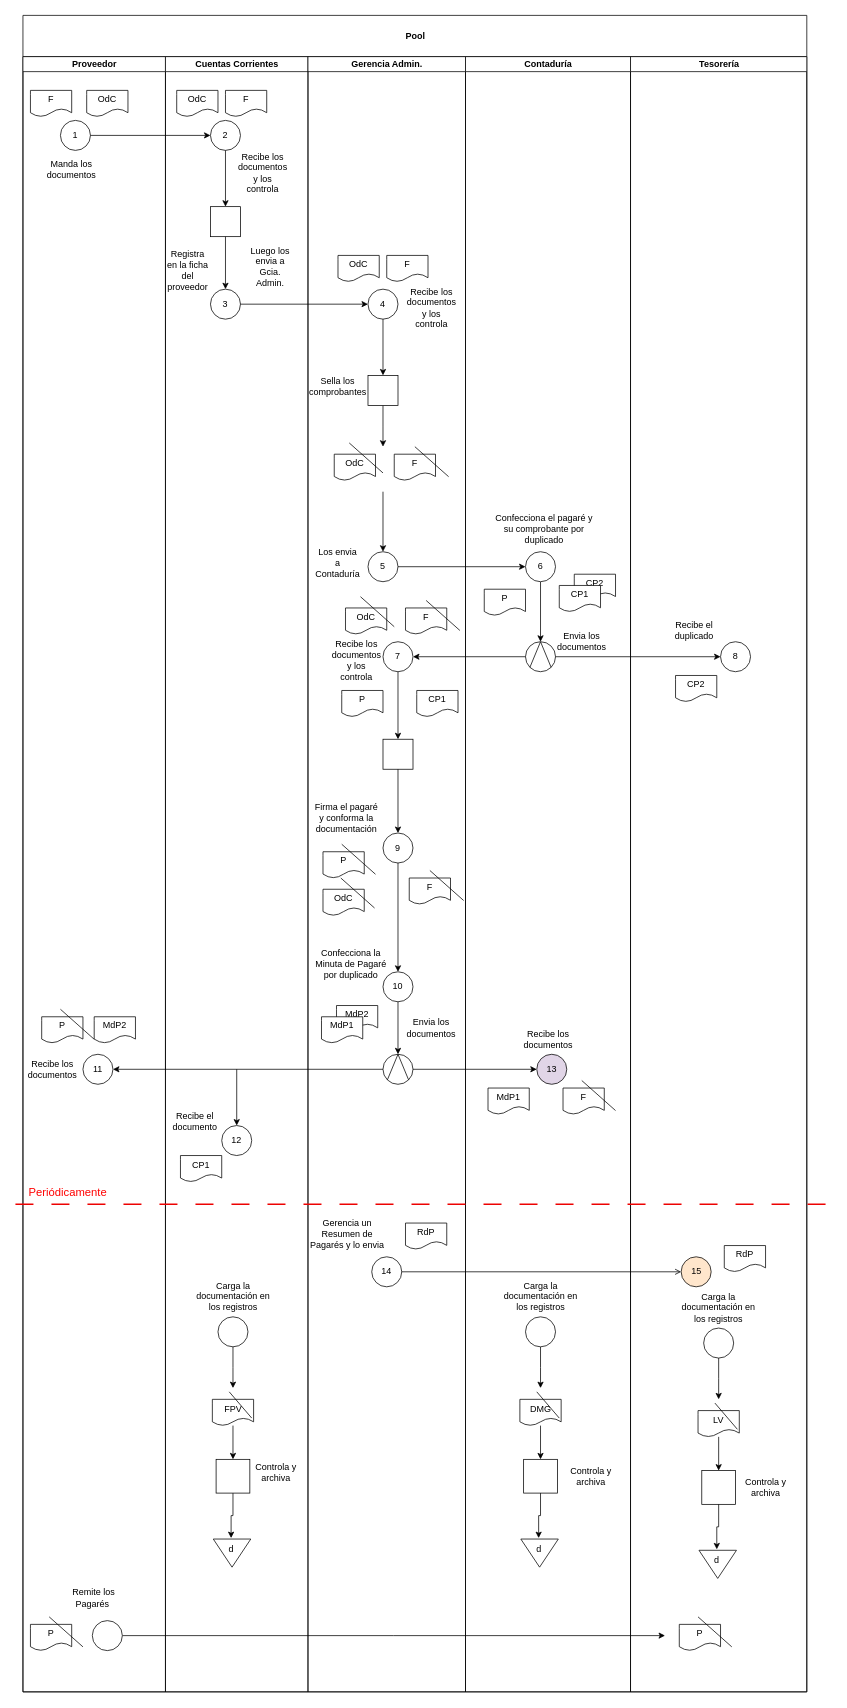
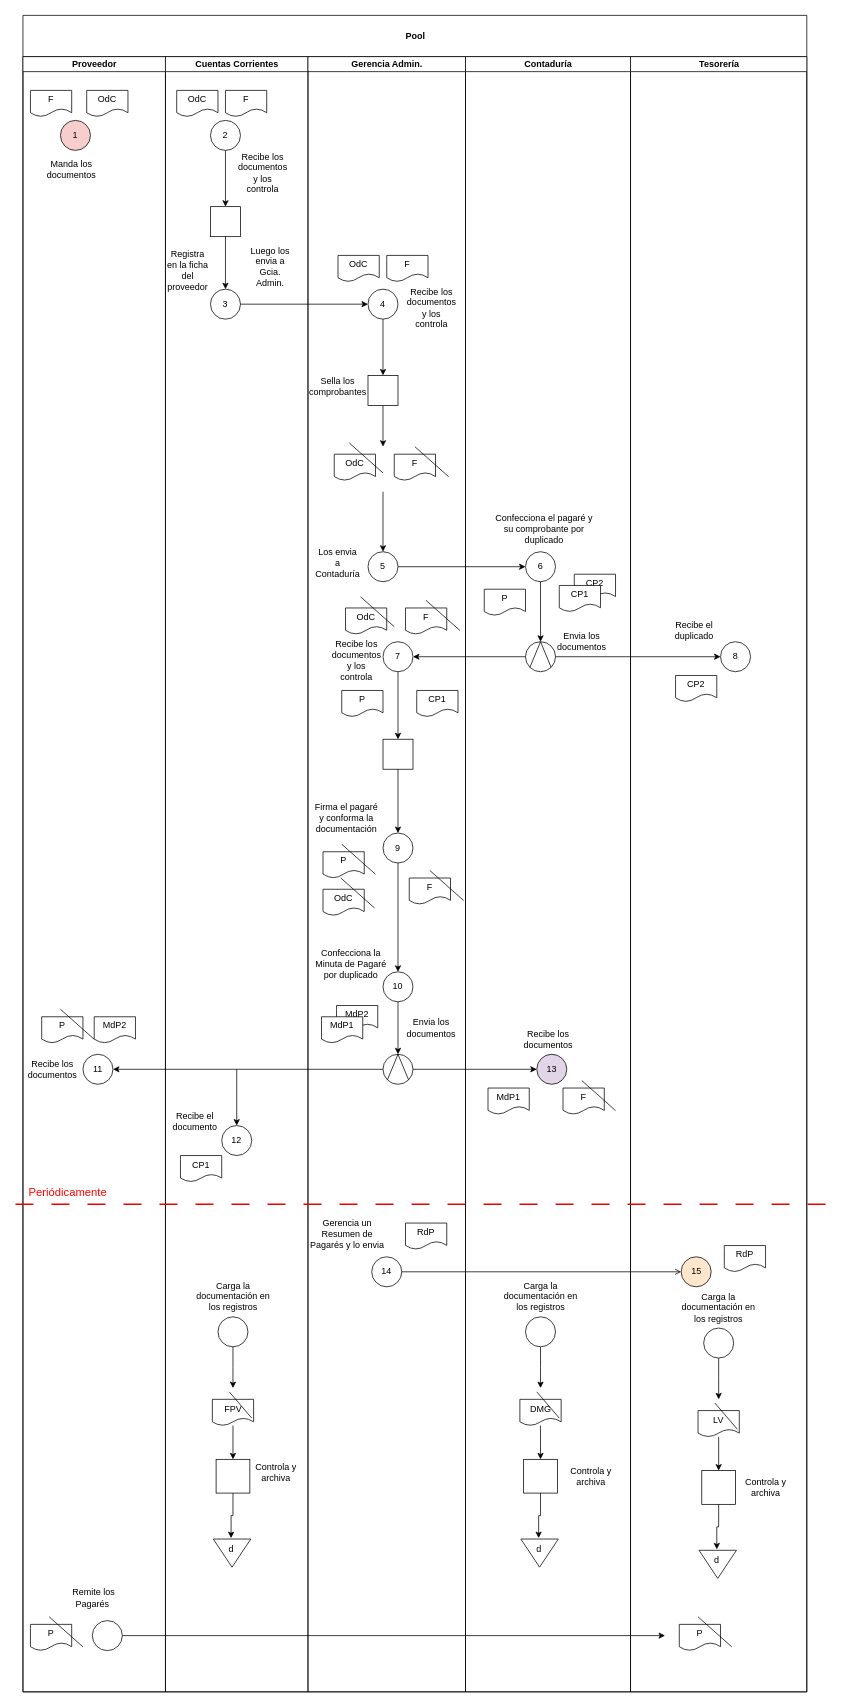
(75, 135) -> (75, 135)
(147, 135) -> none
